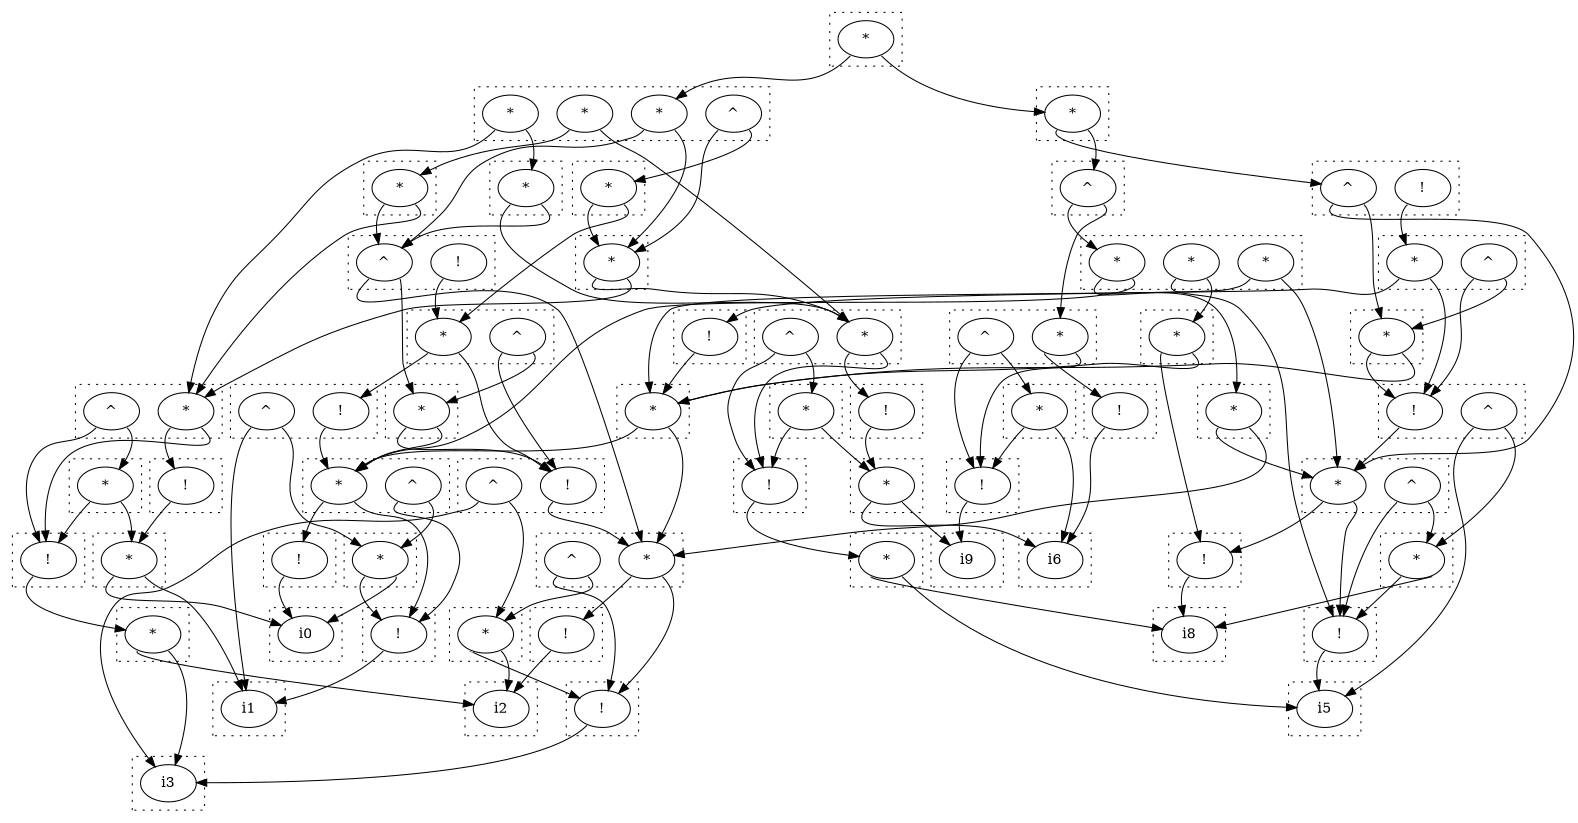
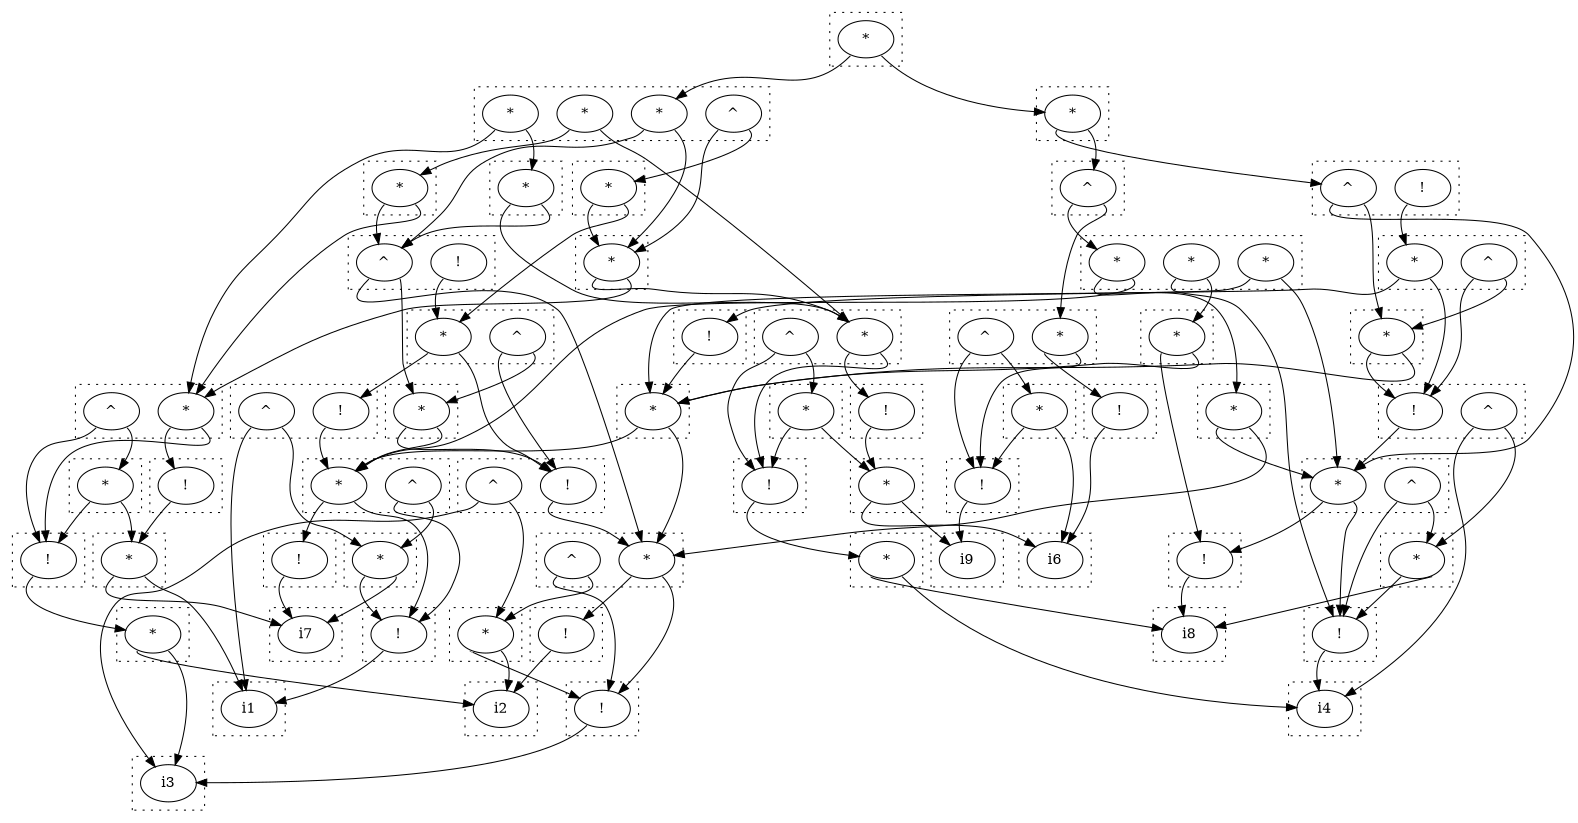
(306, 634) -> (306, 634)
(1325, 709) -> (1325, 709)
